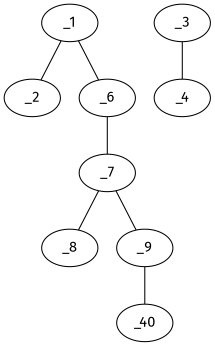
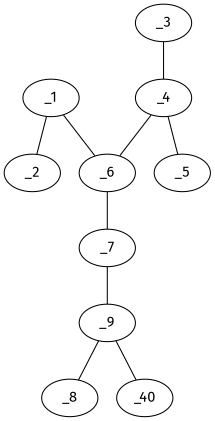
none -> (135, 135)
none -> (182, 173)
(89, 210) -> (89, 360)
